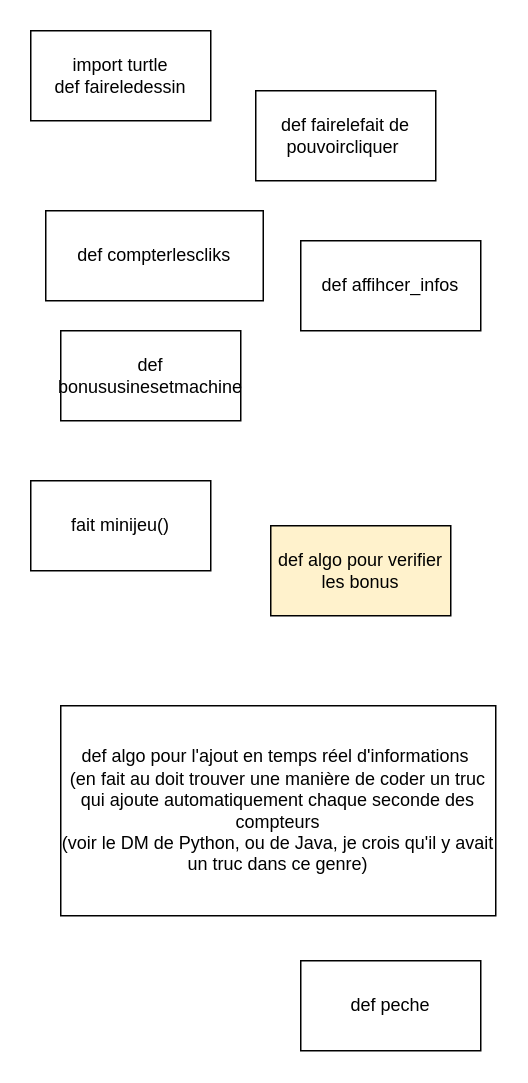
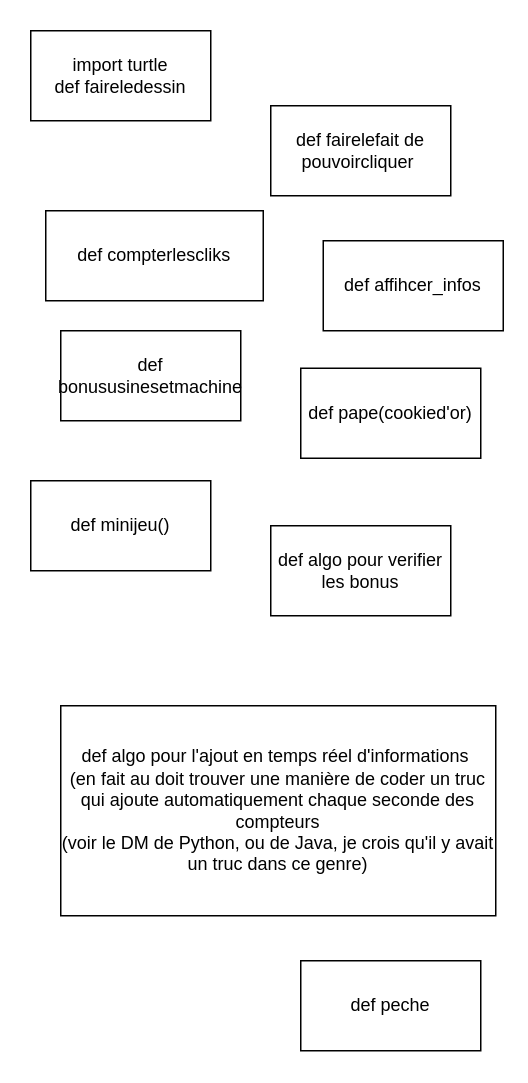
(346, 136) -> (361, 151)
(391, 286) -> (413, 286)
none -> (391, 413)
(121, 526) -> (121, 526)
(361, 571) -> (361, 571)
